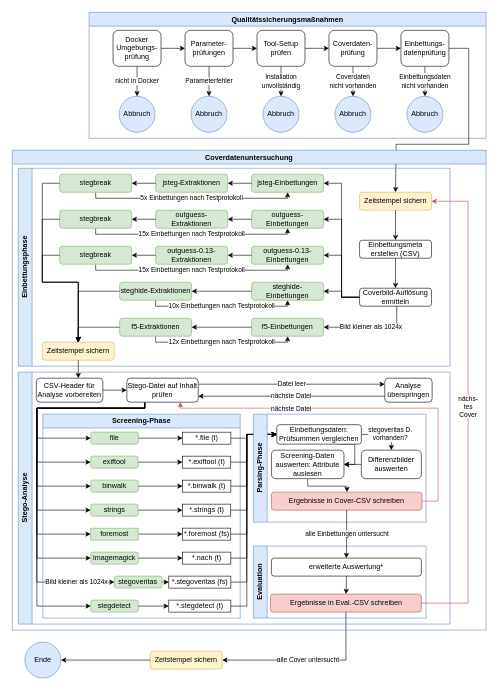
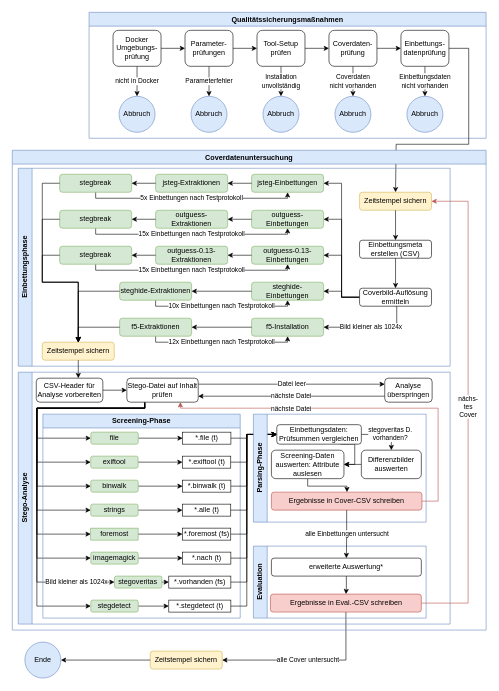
(288, 327) -> (288, 327)
(207, 510) -> (207, 510)
(200, 582) -> (200, 582)
